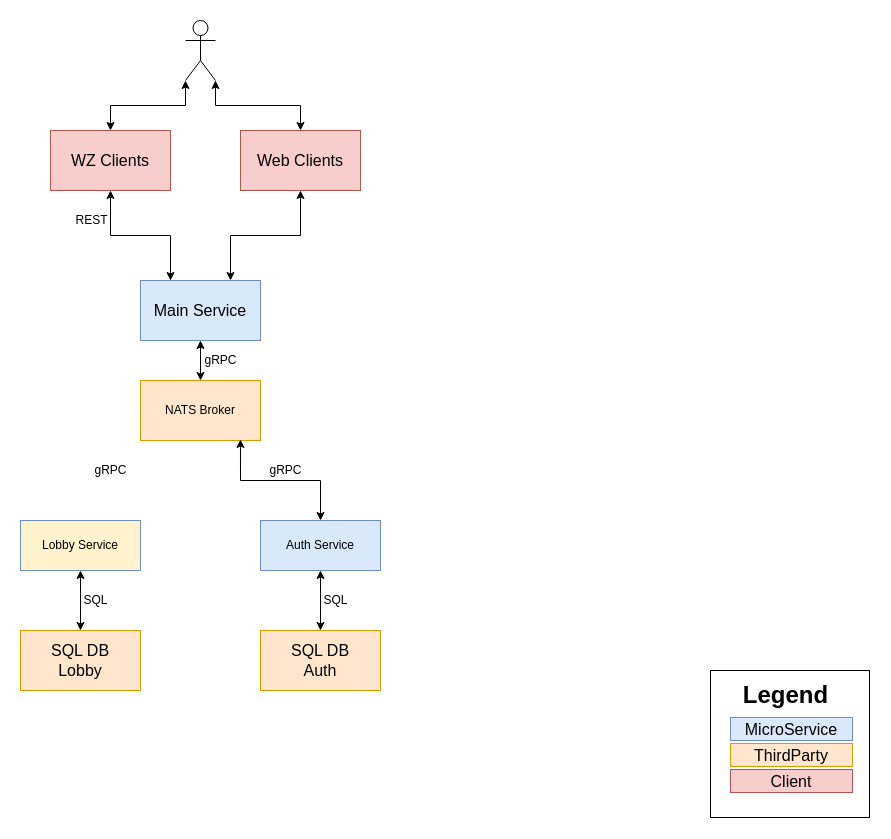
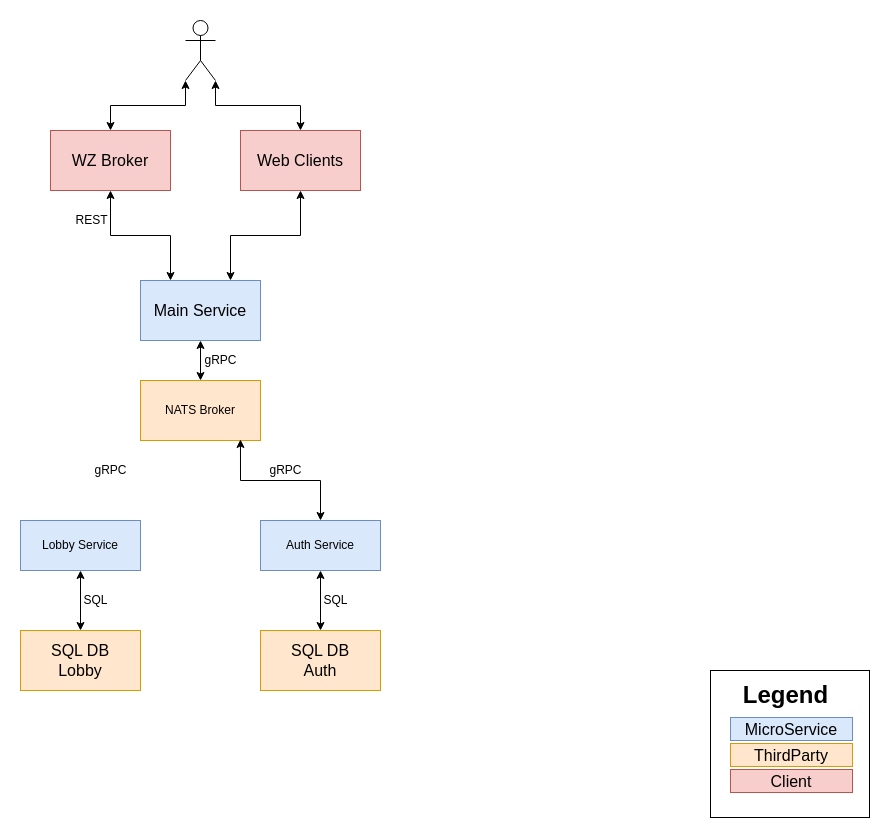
(111, 161) -> (111, 161)
(81, 546) -> (81, 546)
